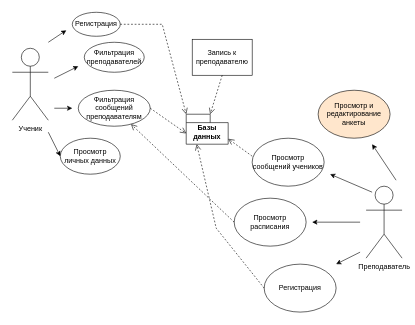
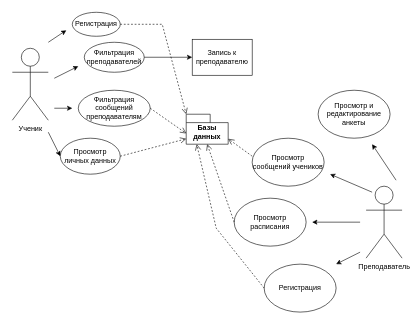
none -> (186, 57)
(217, 94) -> none
(354, 114) -> (354, 114)
none -> (153, 148)
(183, 173) -> (221, 183)
